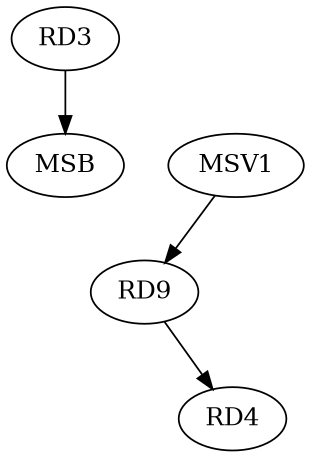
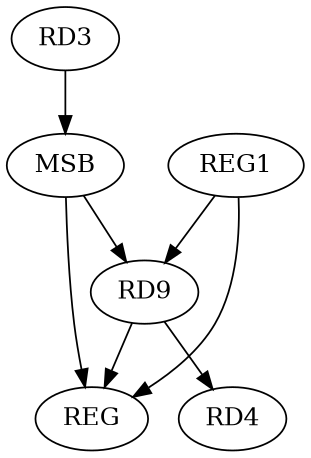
(236, 165) -> (236, 165)
none -> (100, 221)
none -> (92, 419)
